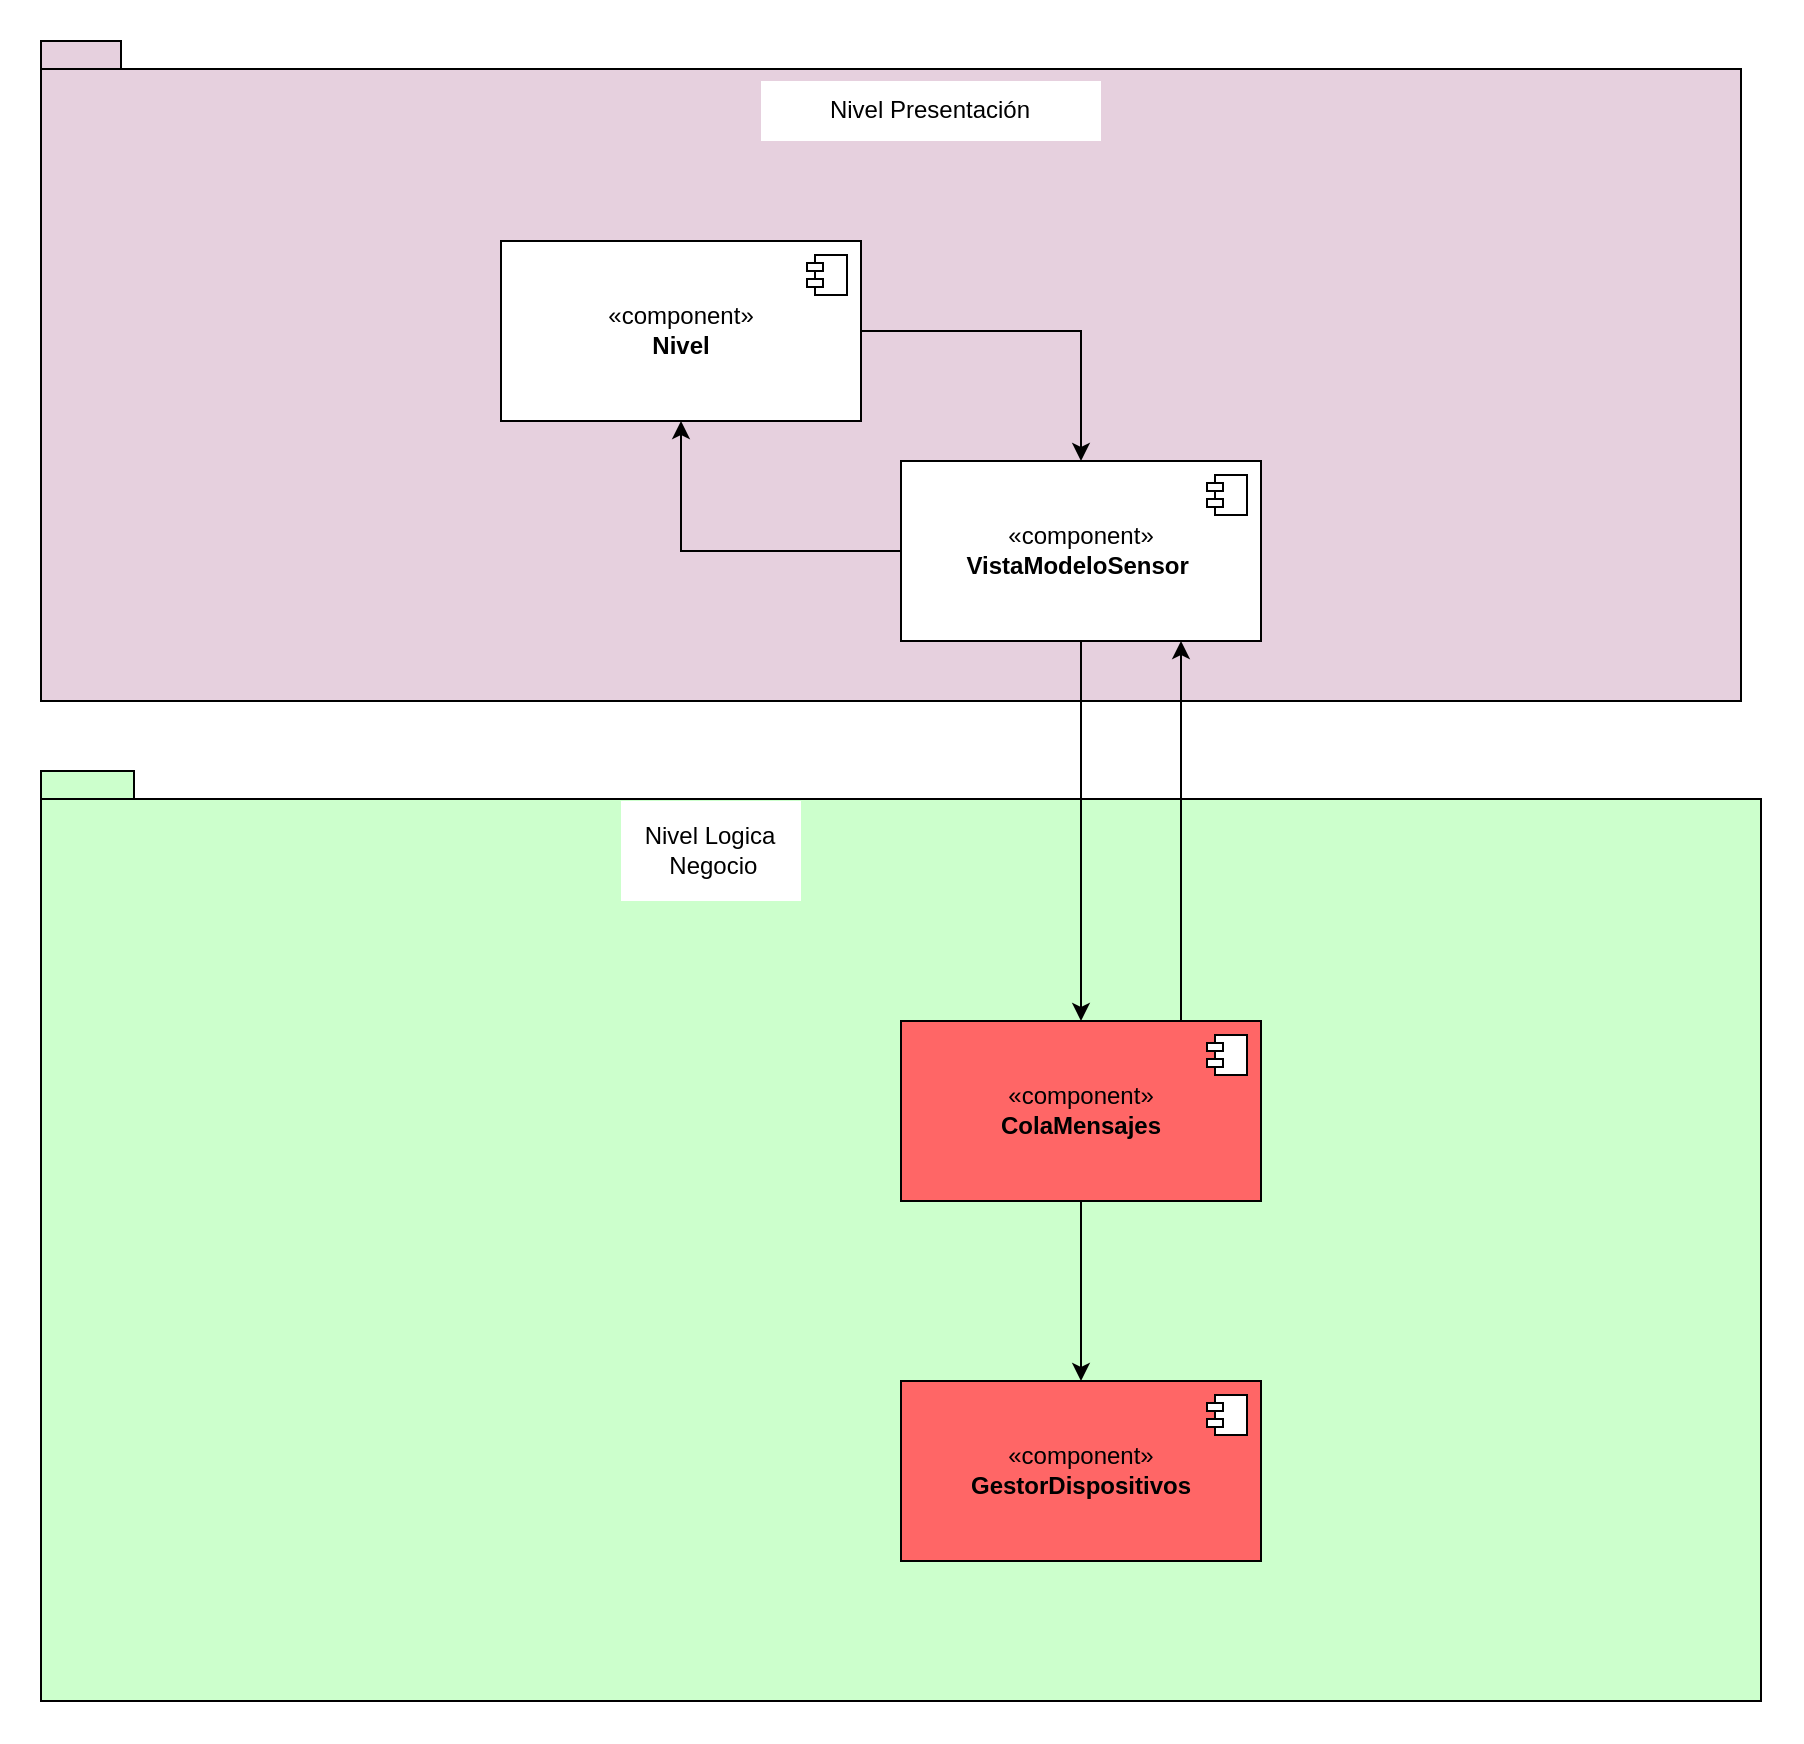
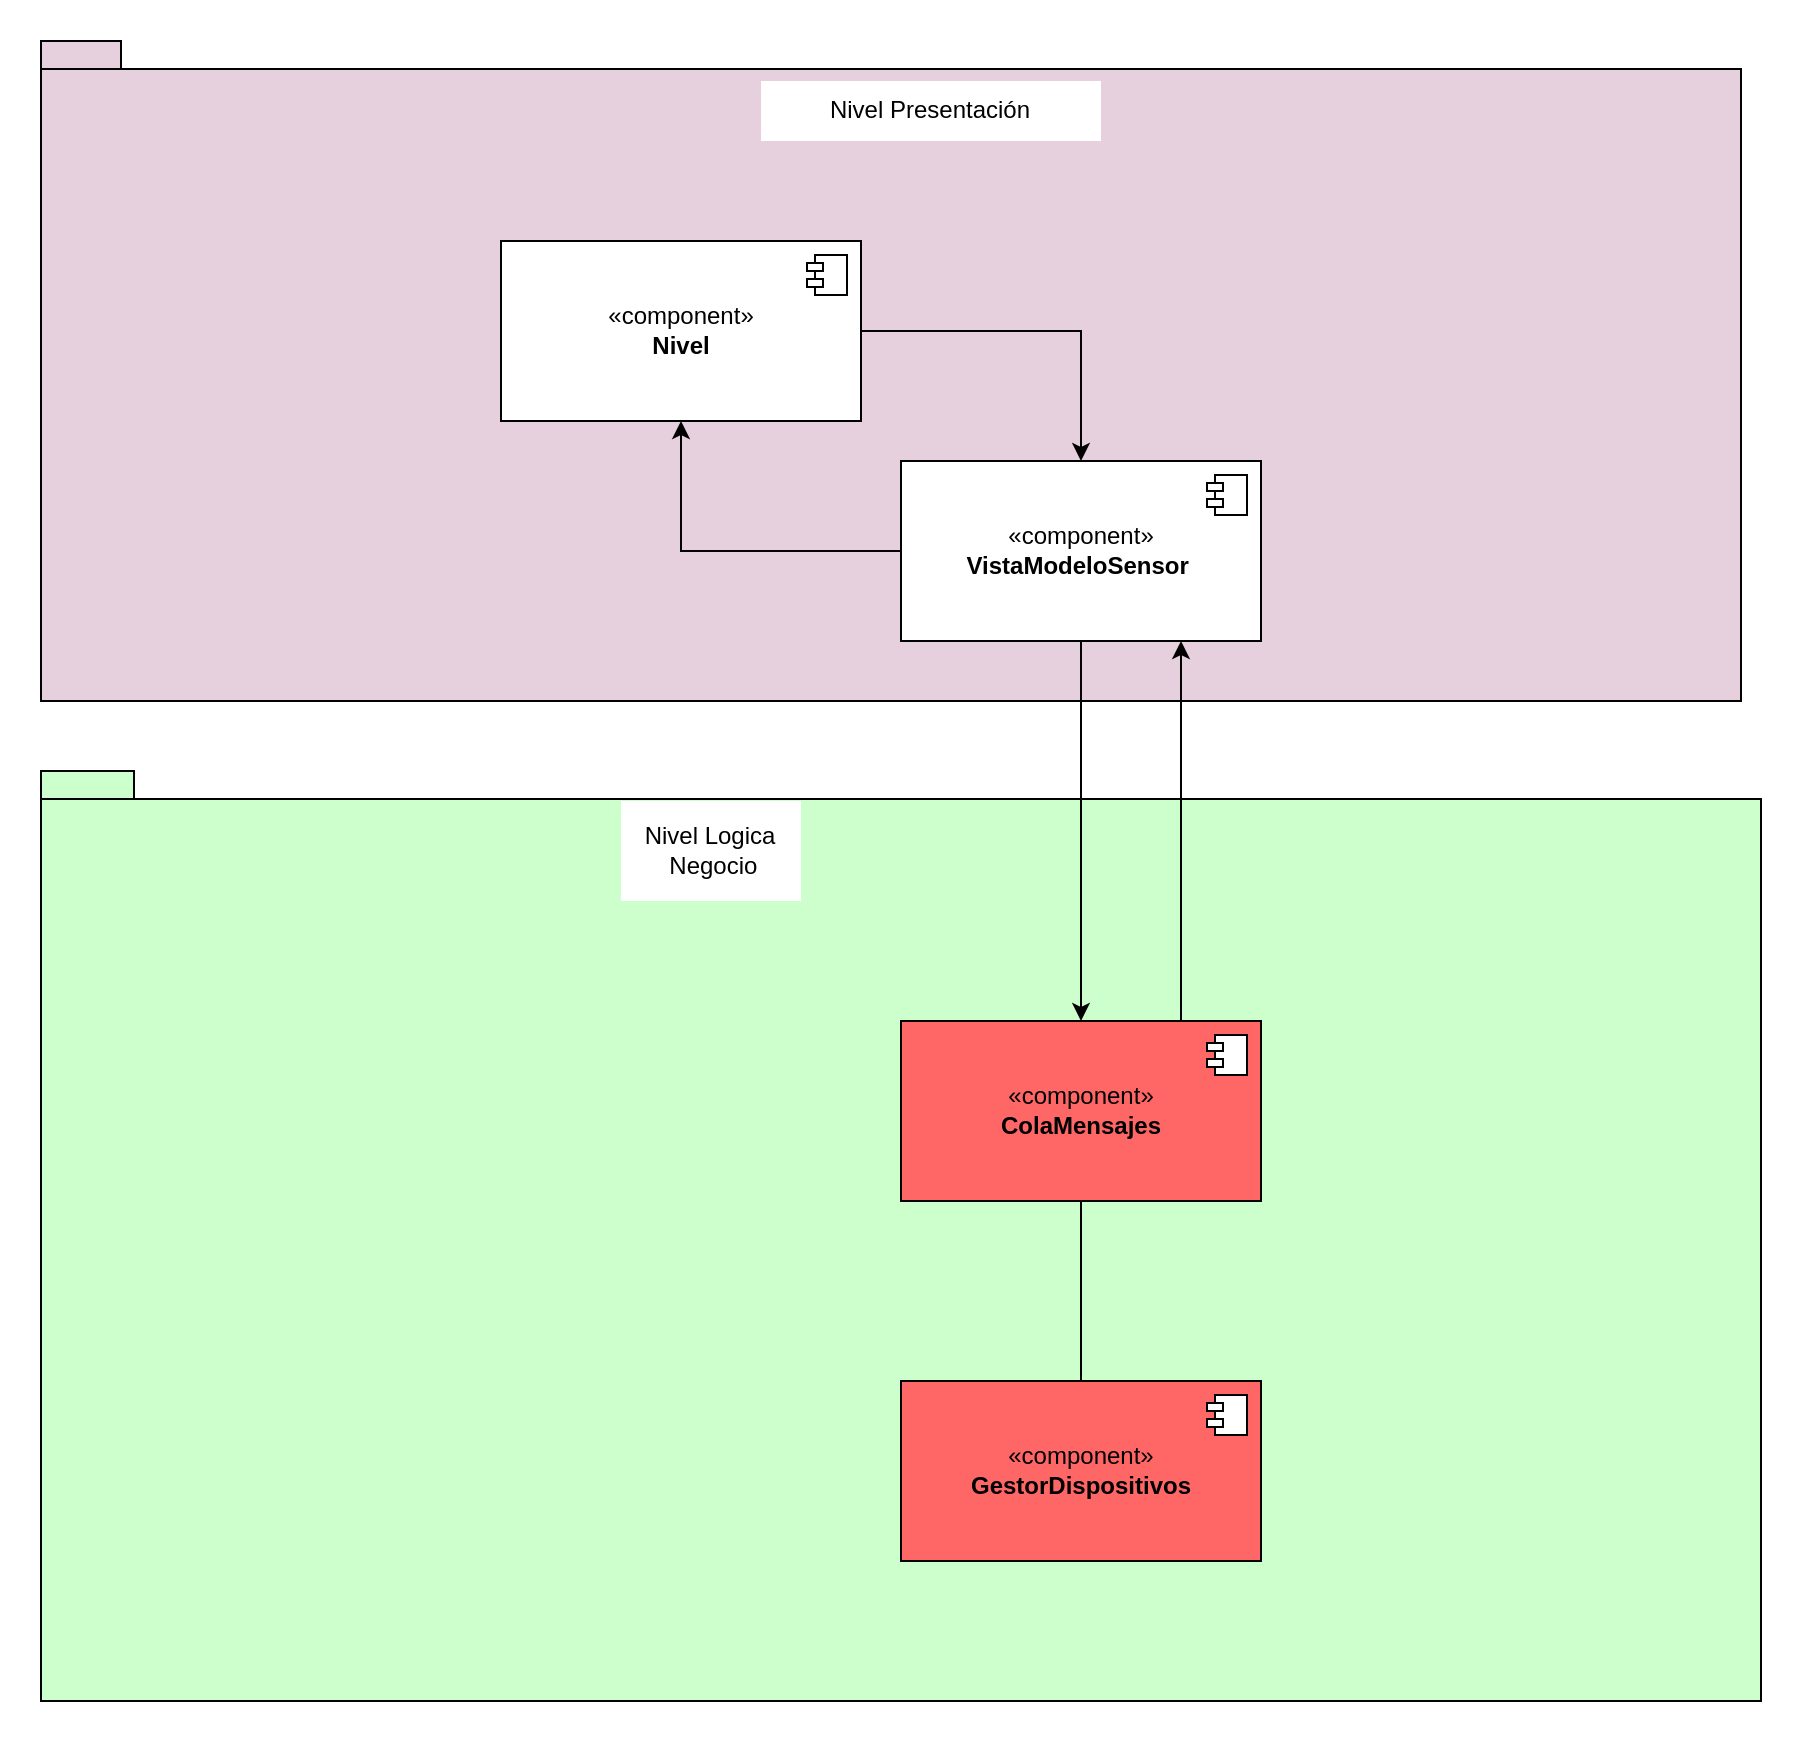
(1081, 1366) -> (1081, 1371)
